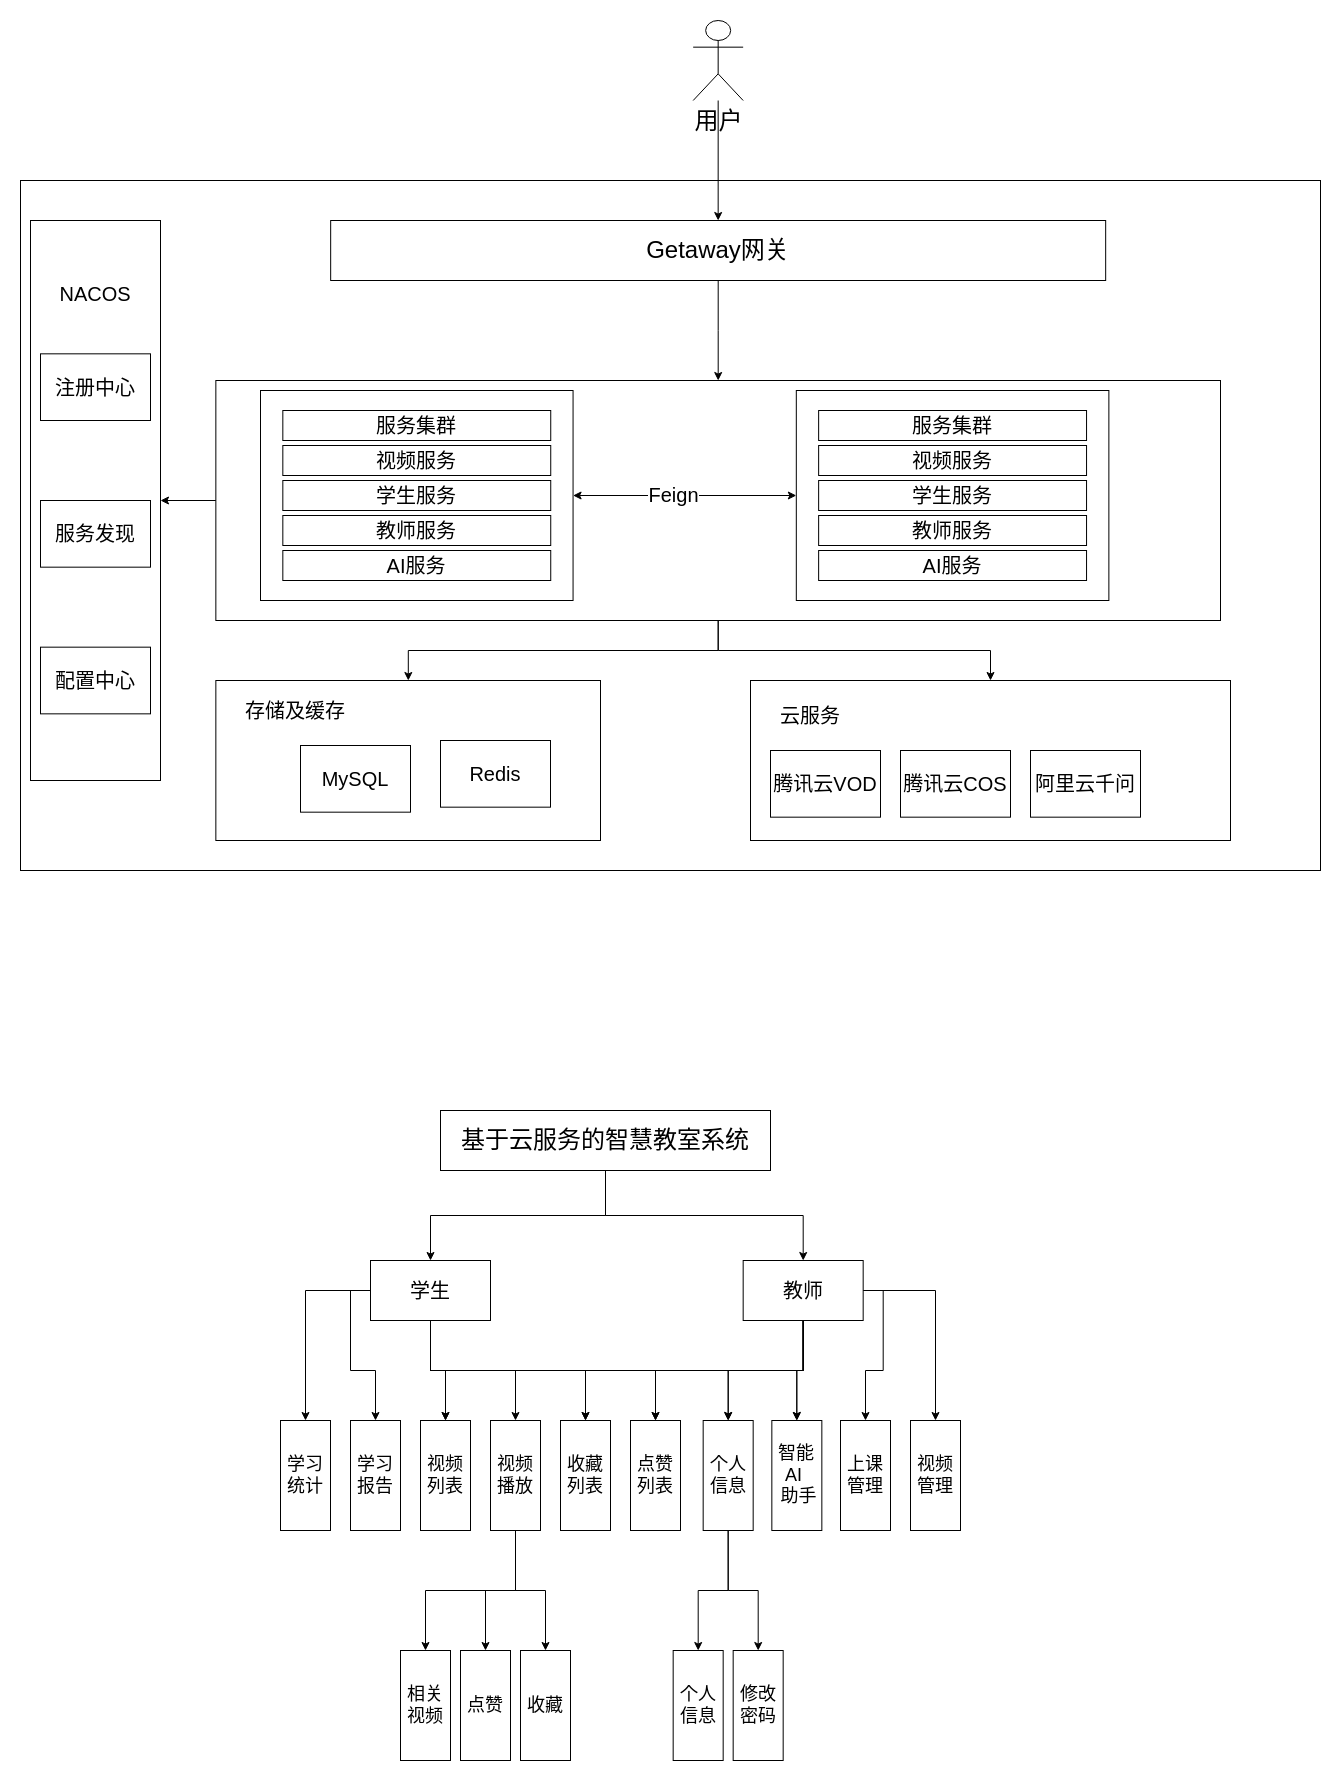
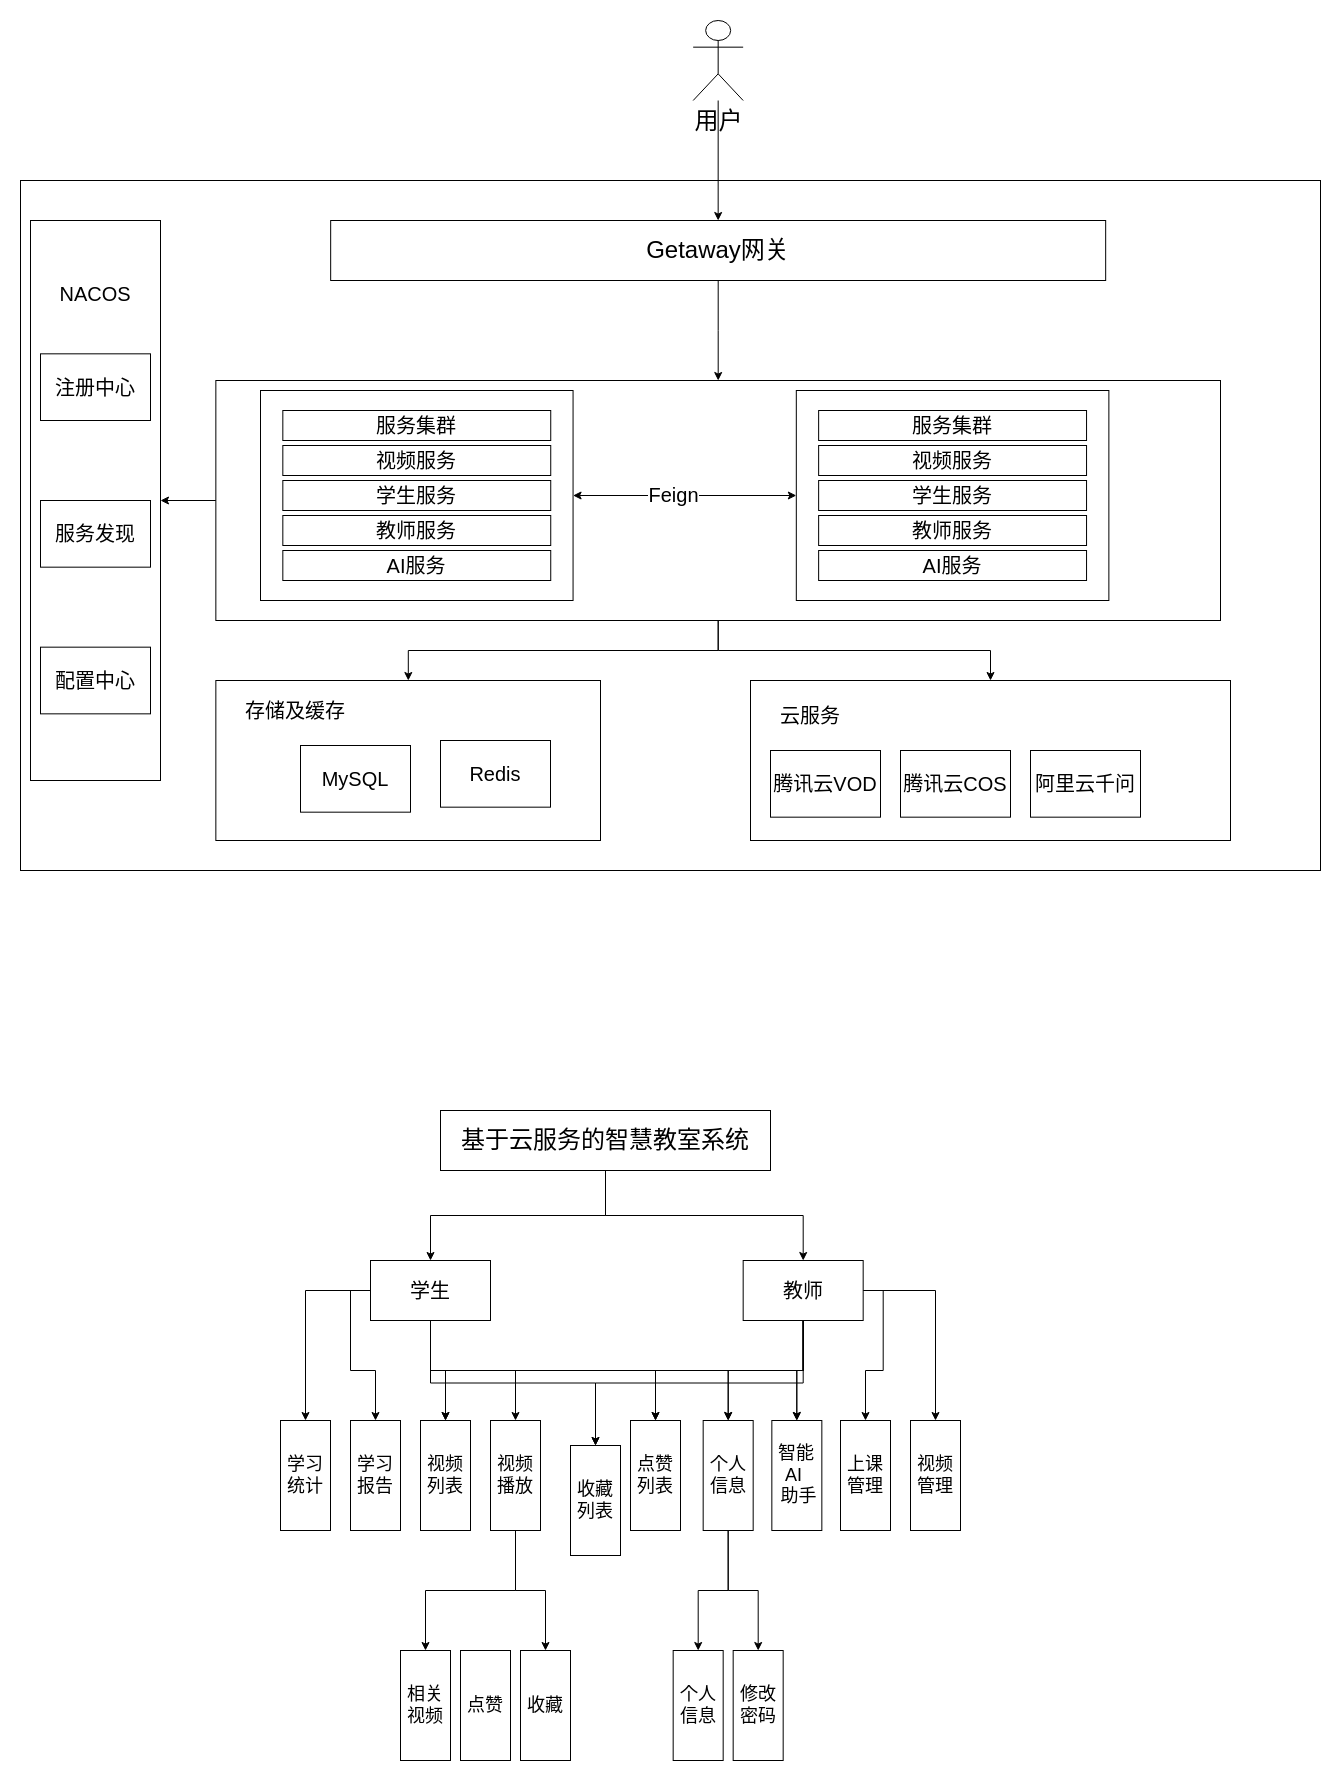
(586, 1476) -> (596, 1501)
(486, 1618) -> none
